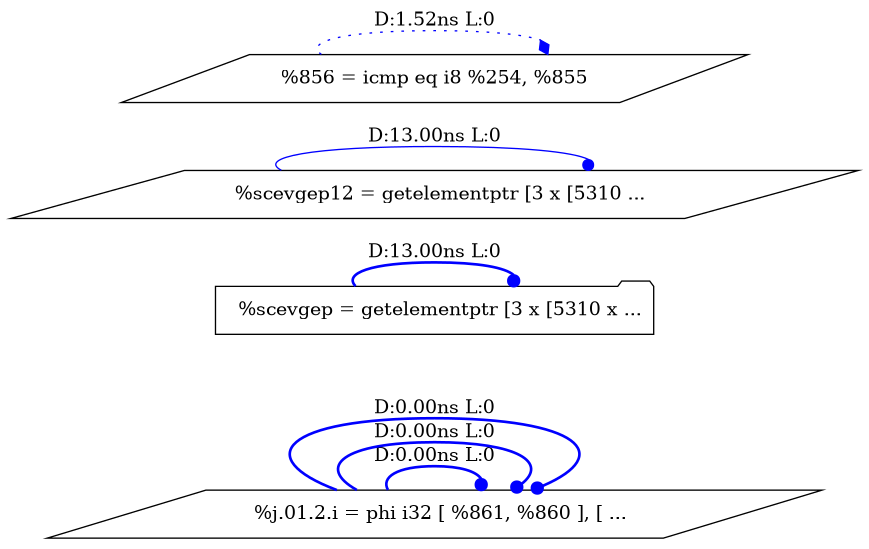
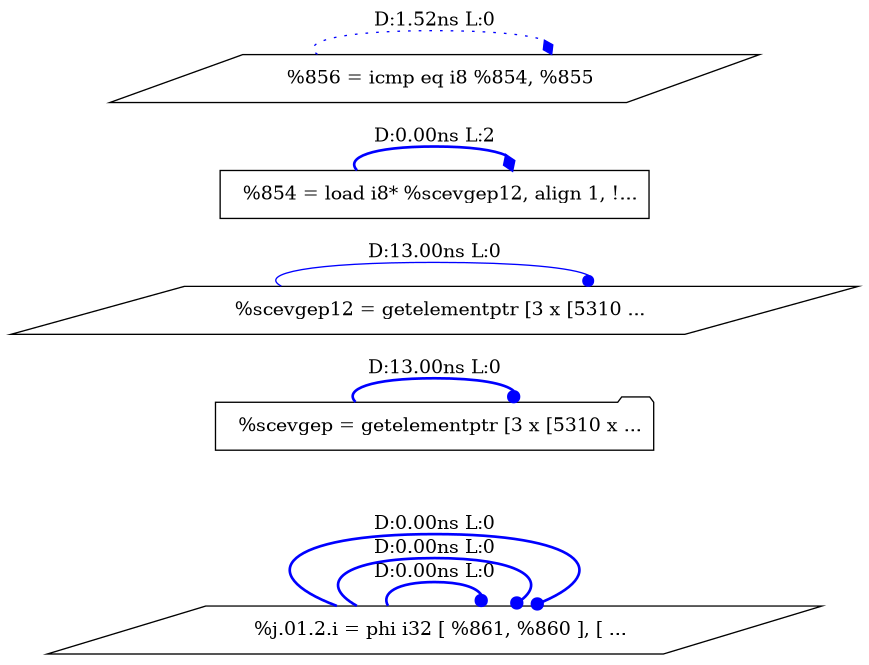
(435, 79) -> (435, 79)
none -> (435, 194)
